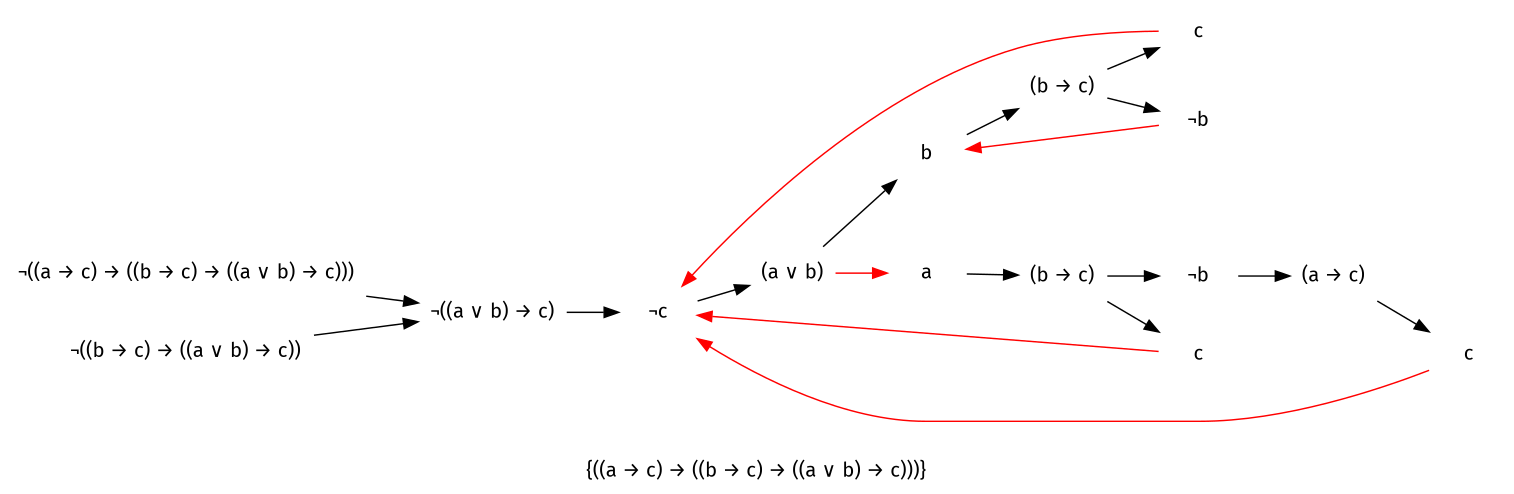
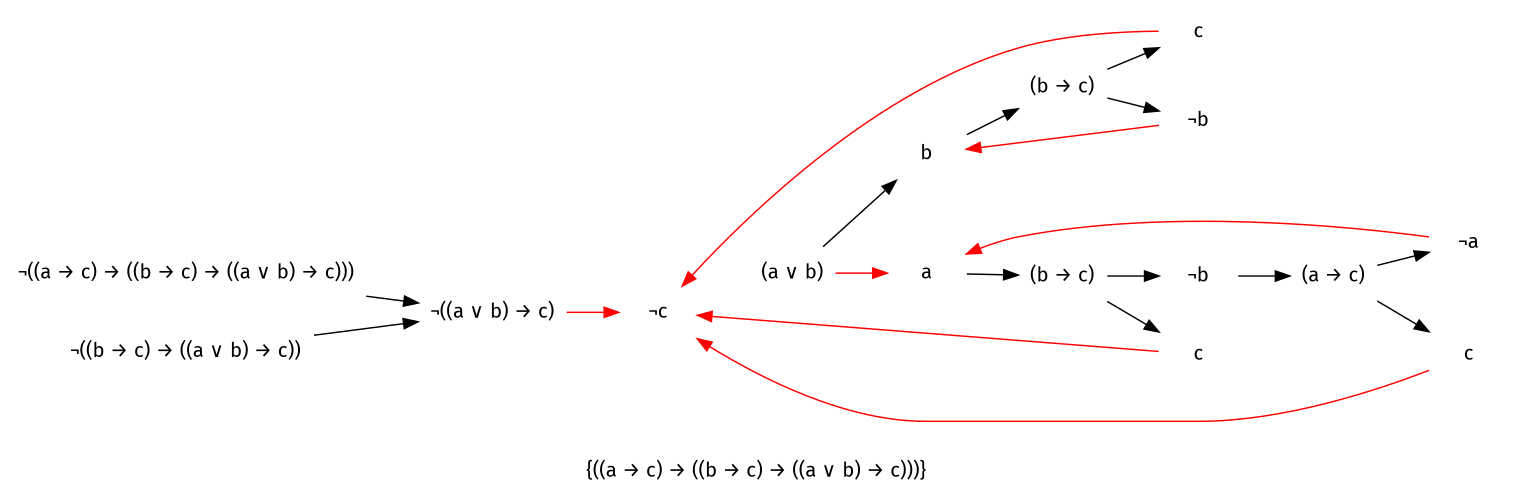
none -> (1469, 243)
(716, 295) -> none
(585, 312) -> (585, 312)
